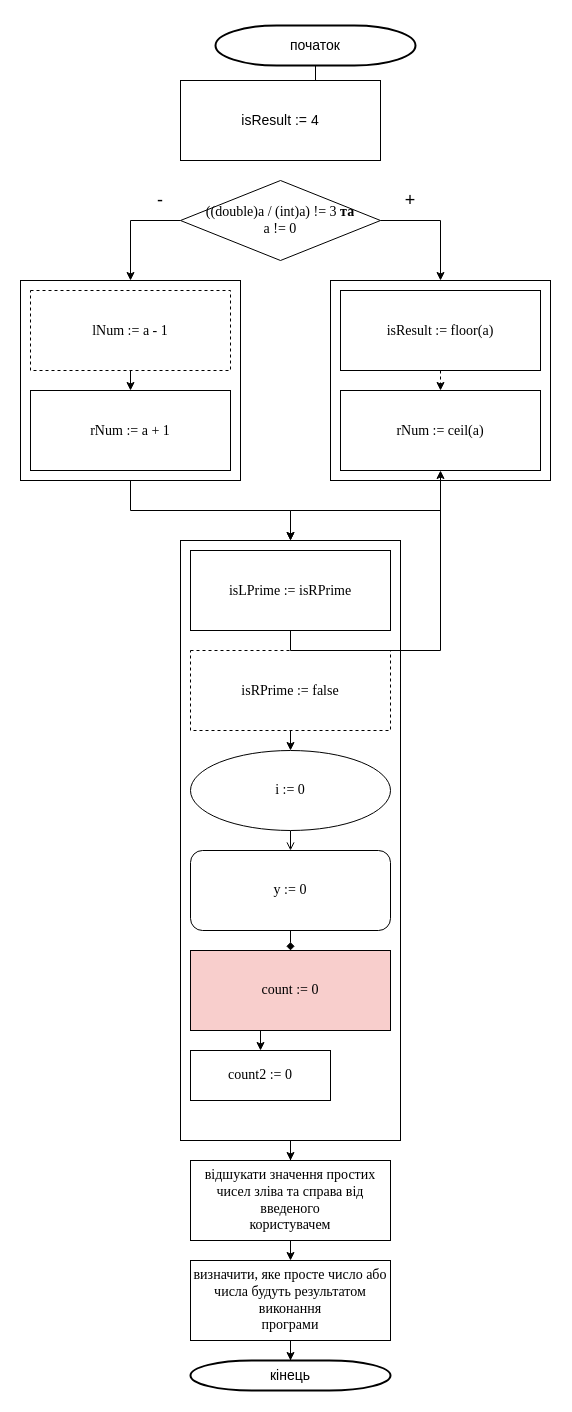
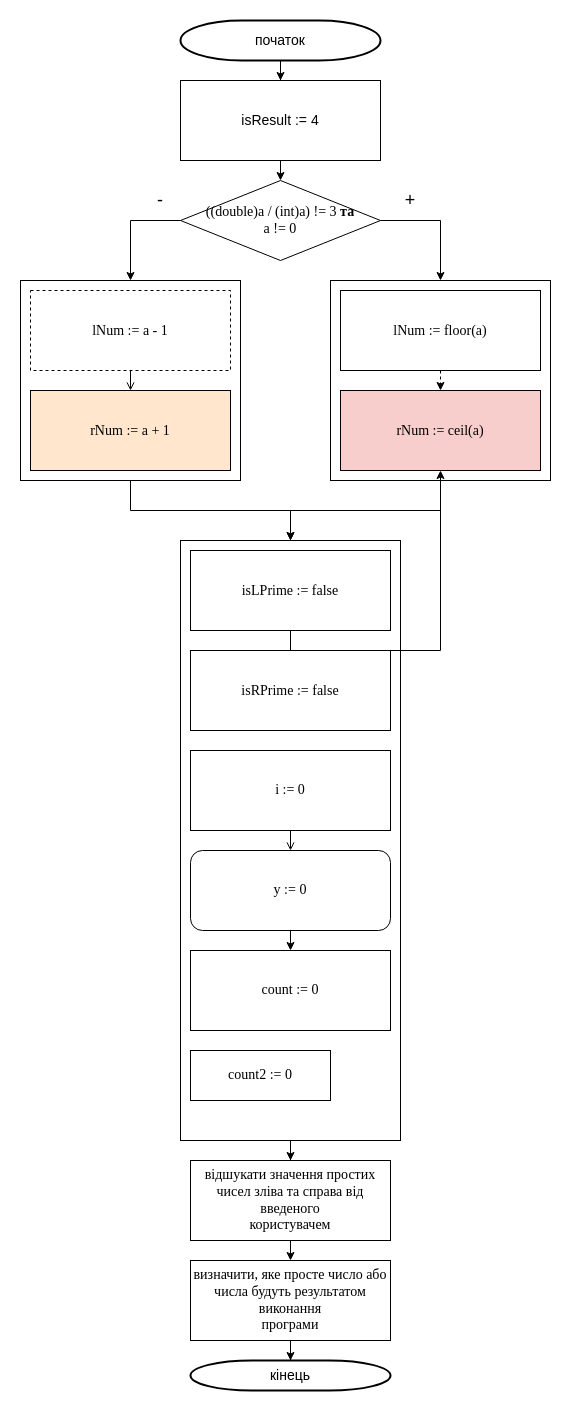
(316, 46) -> (281, 41)
none -> (281, 167)
(441, 331) -> (441, 331)
(131, 382) -> (131, 384)
(131, 431) -> (131, 431)
(441, 431) -> (441, 431)
(291, 591) -> (291, 591)
(291, 691) -> (291, 691)
(291, 737) -> none
(291, 791) -> (291, 791)
(291, 942) -> (291, 942)
(291, 991) -> (291, 991)
(261, 1036) -> none
